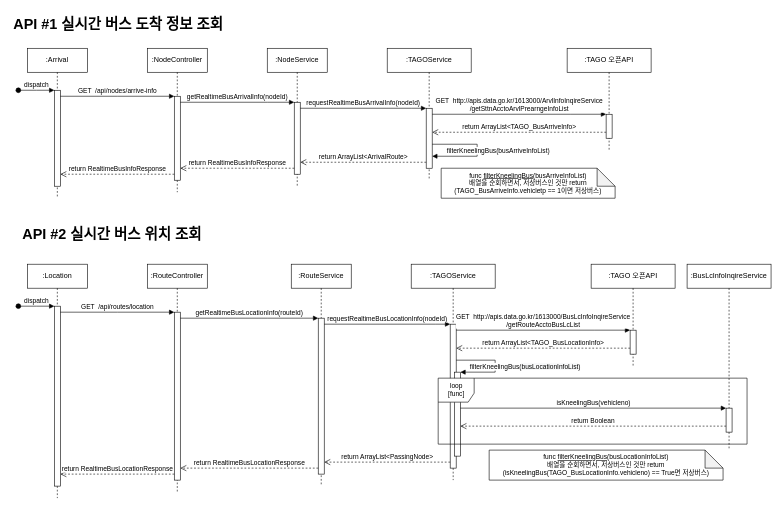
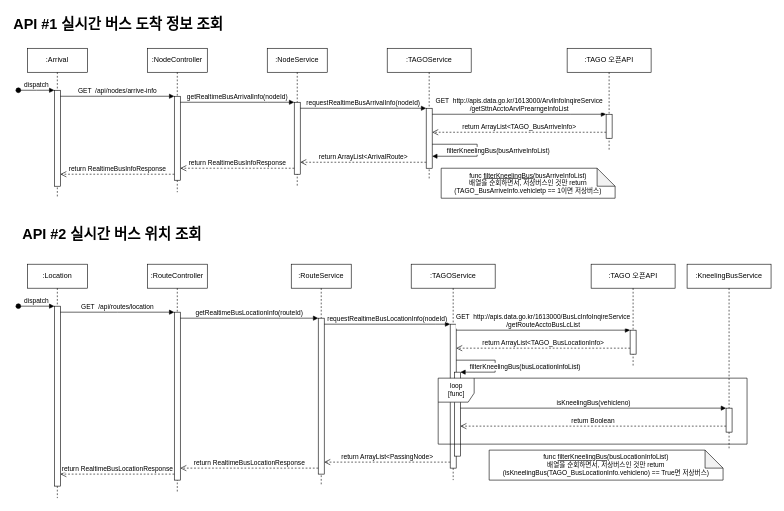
(729, 276) -> (729, 276)
